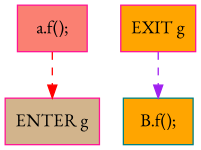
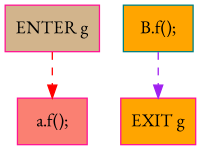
(52, 69) -> (52, 69)
(158, 69) -> (158, 69)
